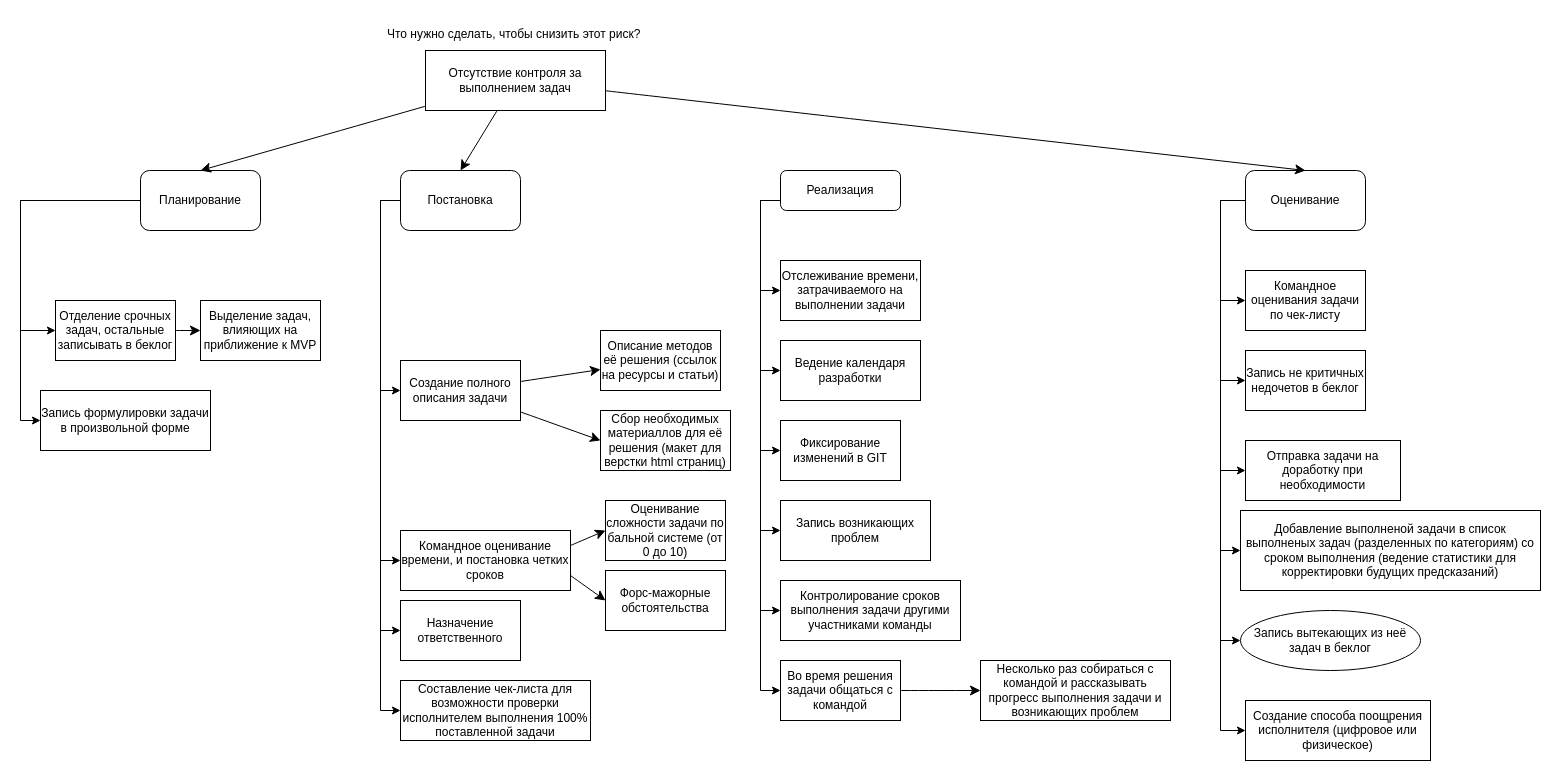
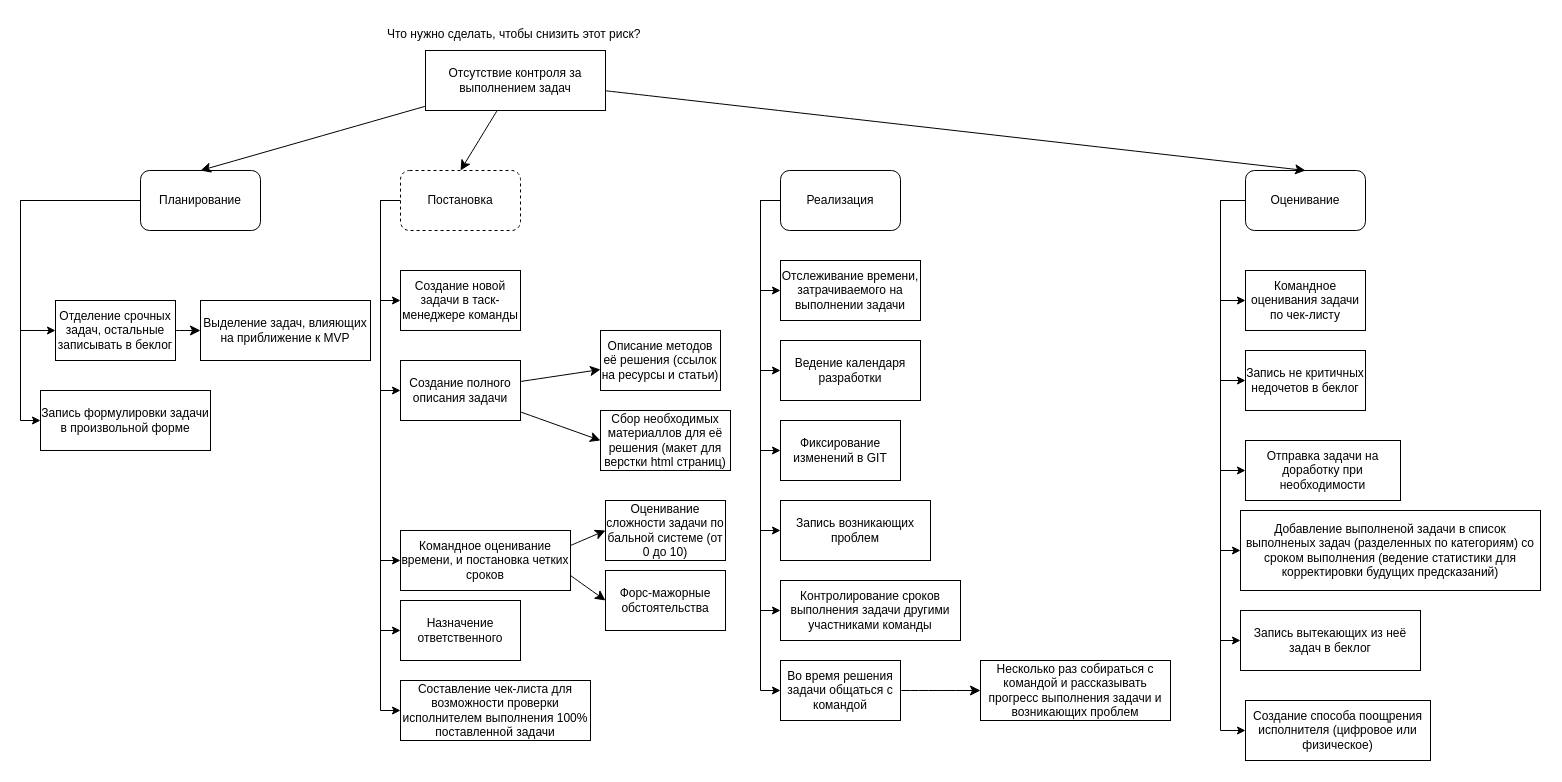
(841, 191) -> (841, 201)
(461, 201) -> (461, 201)
none -> (388, 301)
none -> (461, 301)
(261, 331) -> (286, 331)
(1331, 641) -> (1331, 641)
